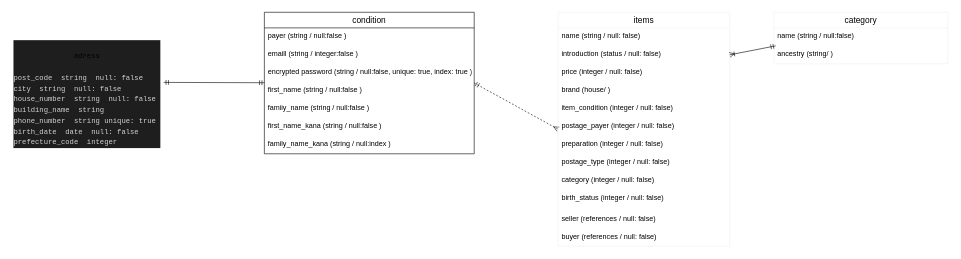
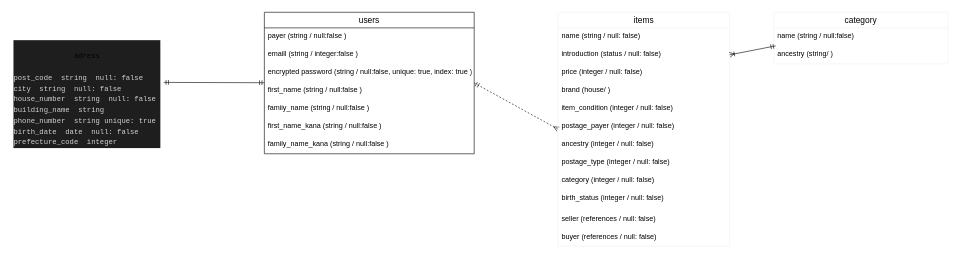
(369, 21) -> (369, 21)
(337, 144) -> (337, 144)
(624, 144) -> (619, 144)
